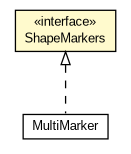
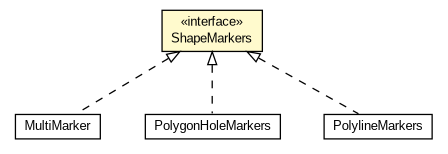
none -> (212, 126)
none -> (378, 126)
